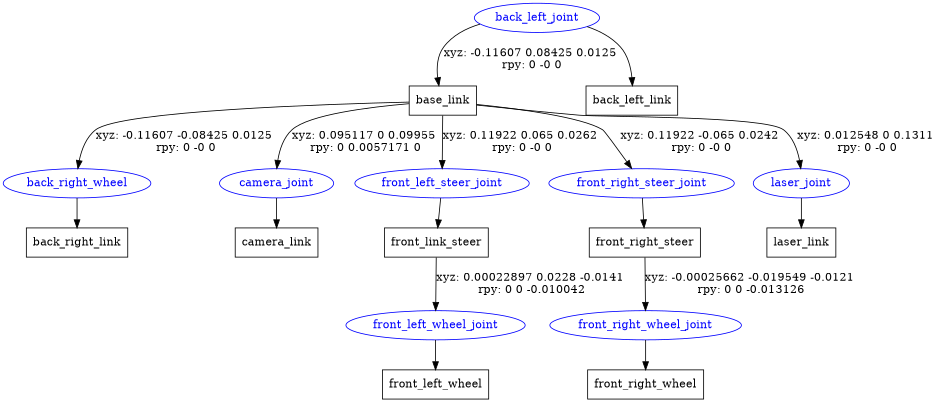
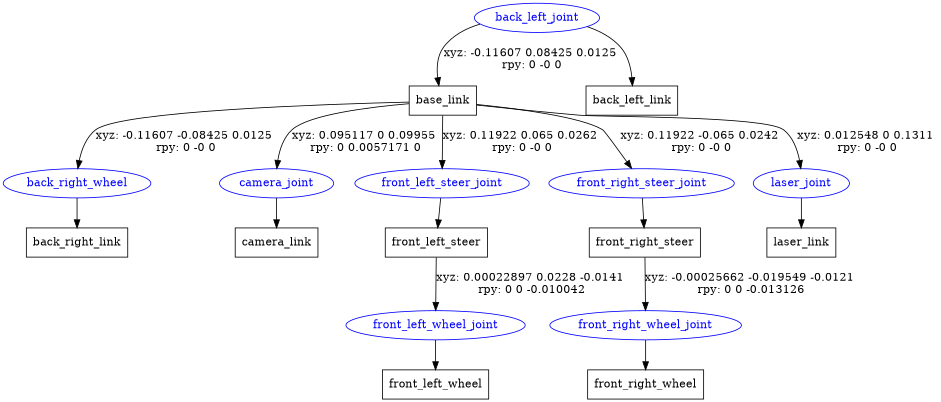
(436, 243) -> (436, 243)
